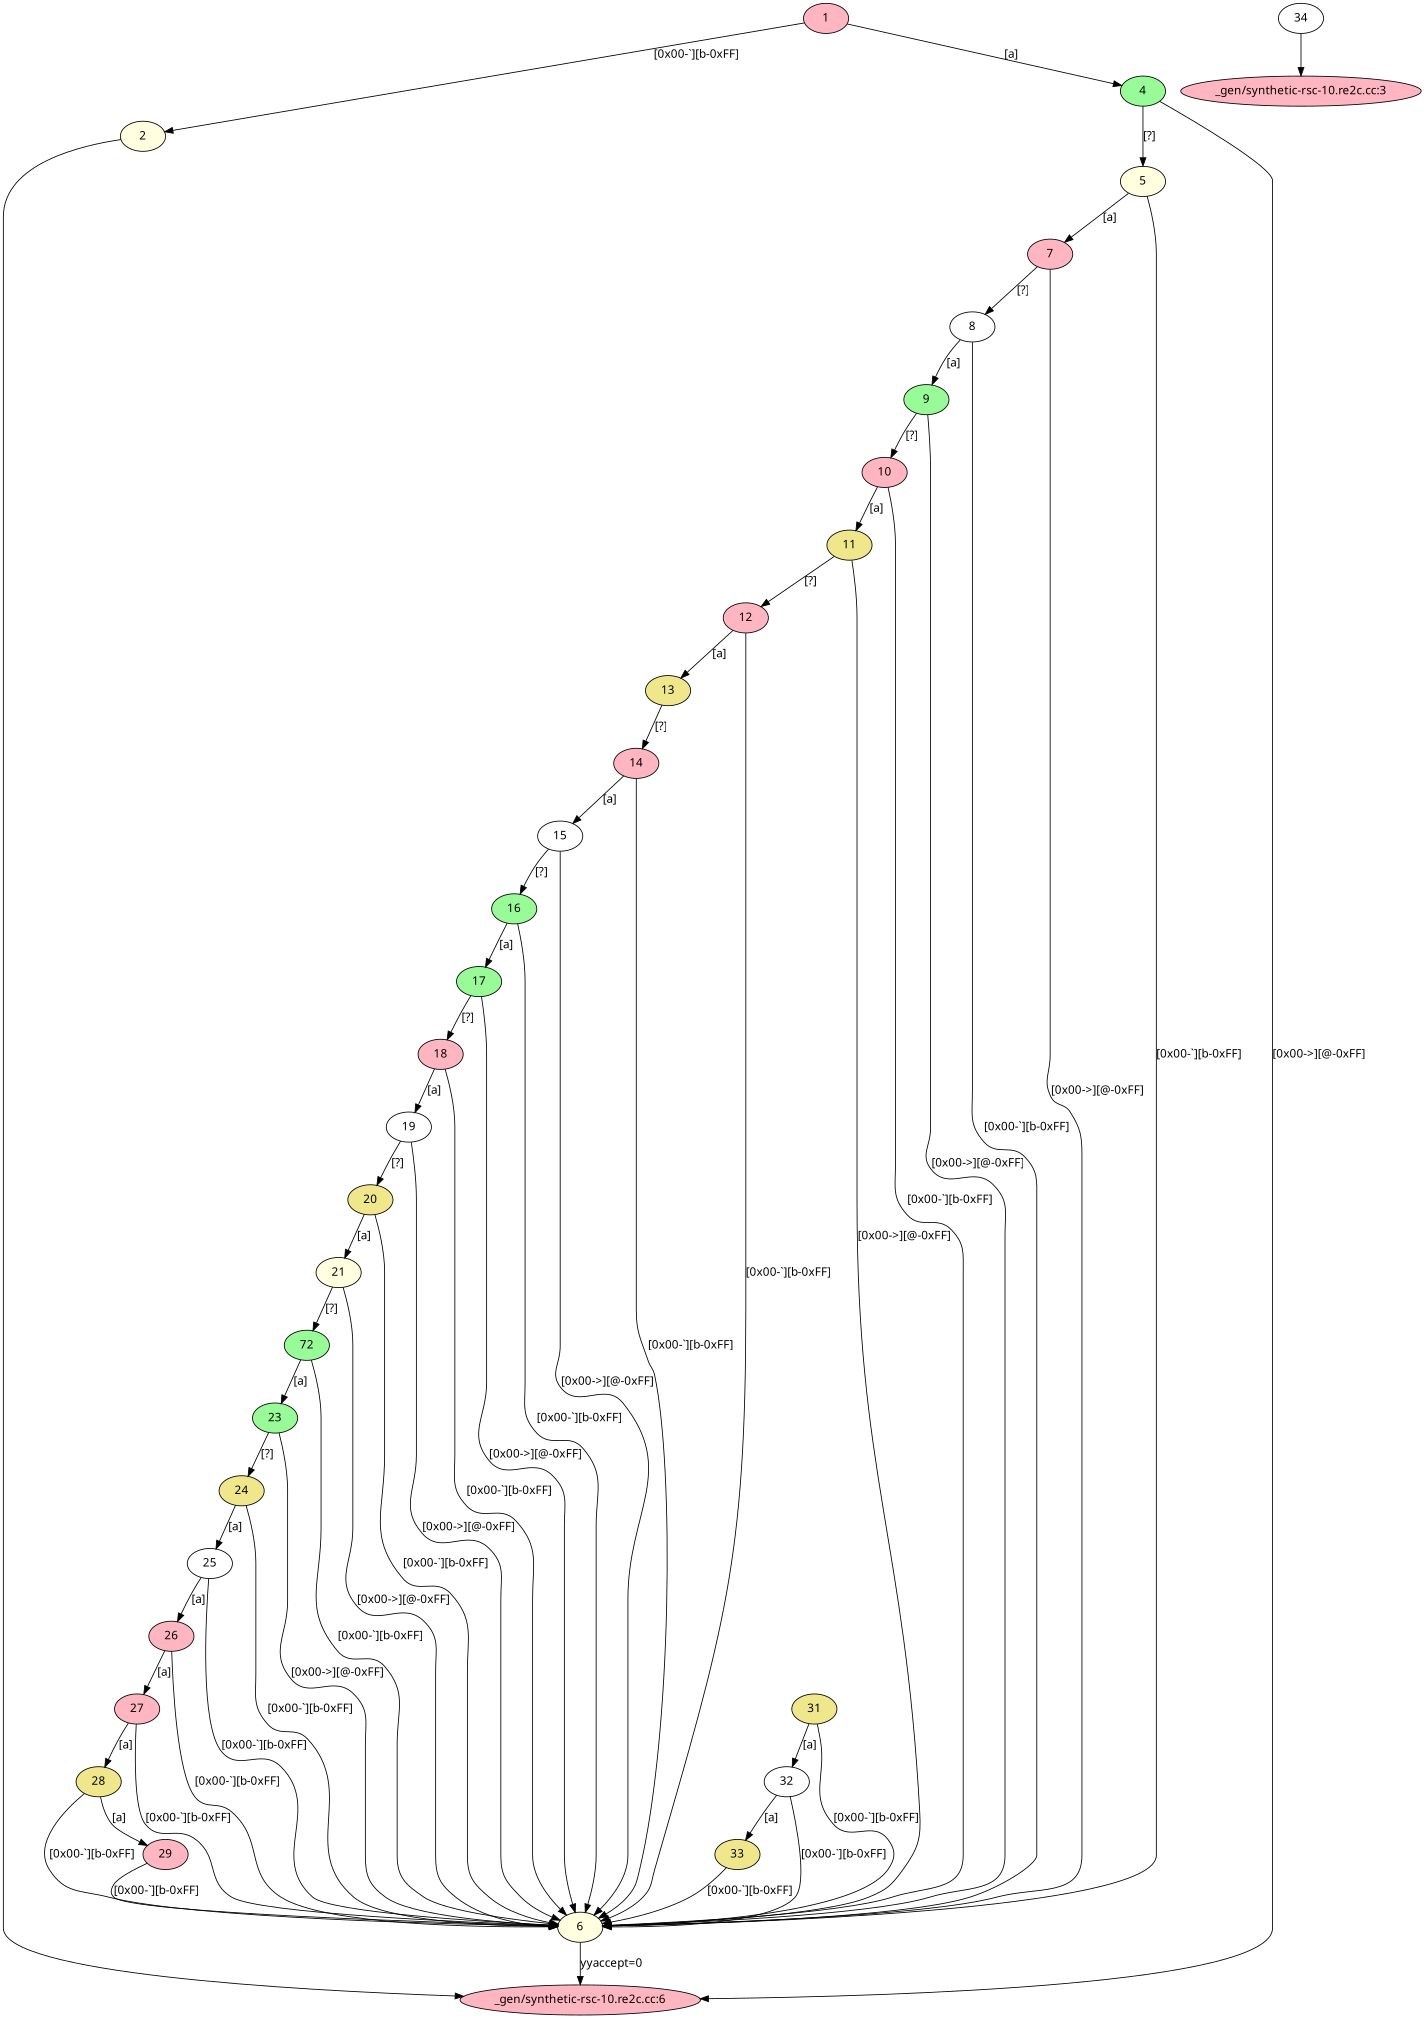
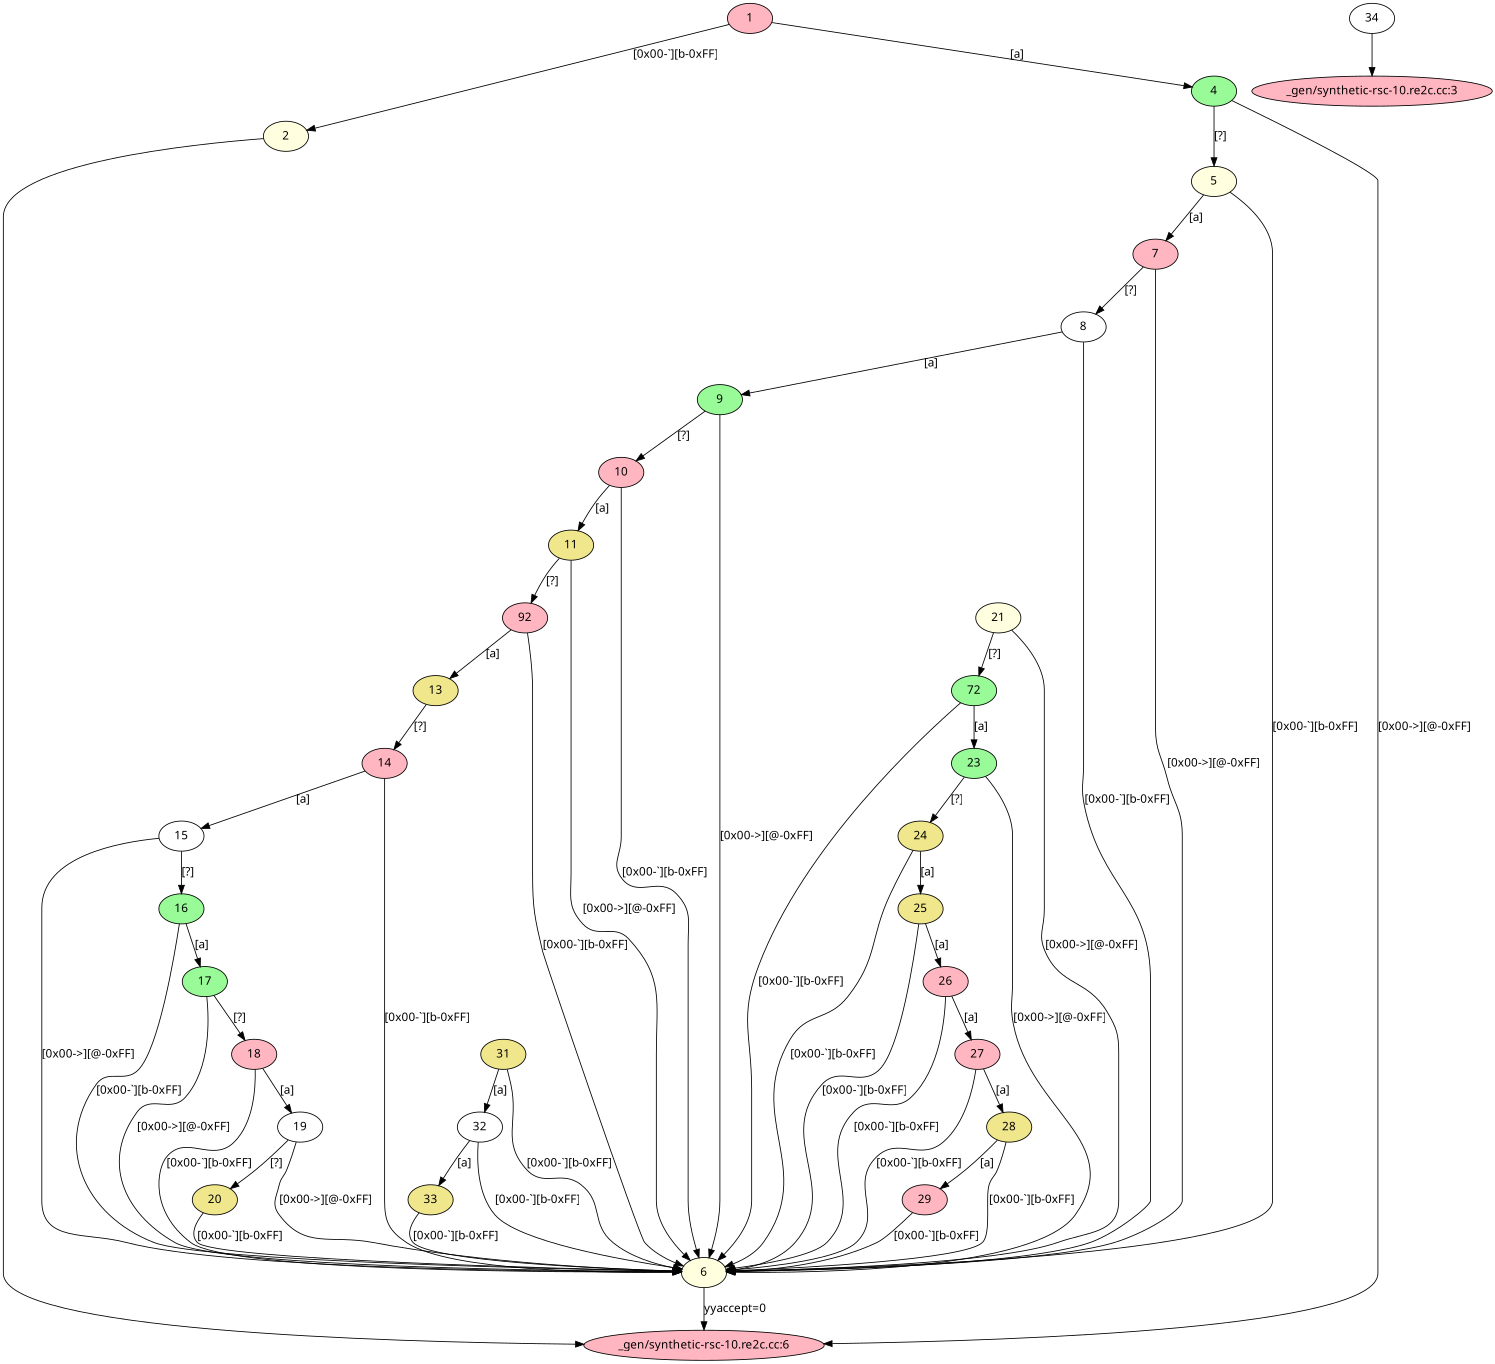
(746, 618) -> (525, 618)
(356, 1232) -> none
(210, 1564) -> (921, 909)
